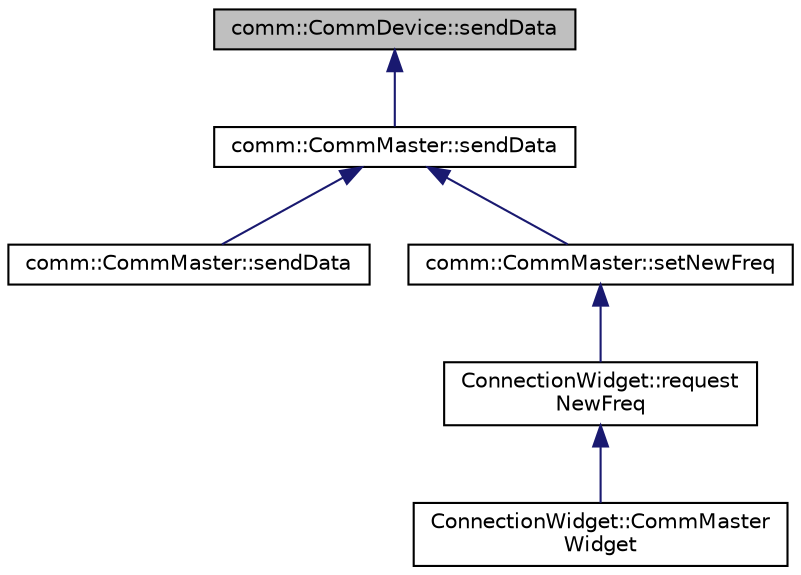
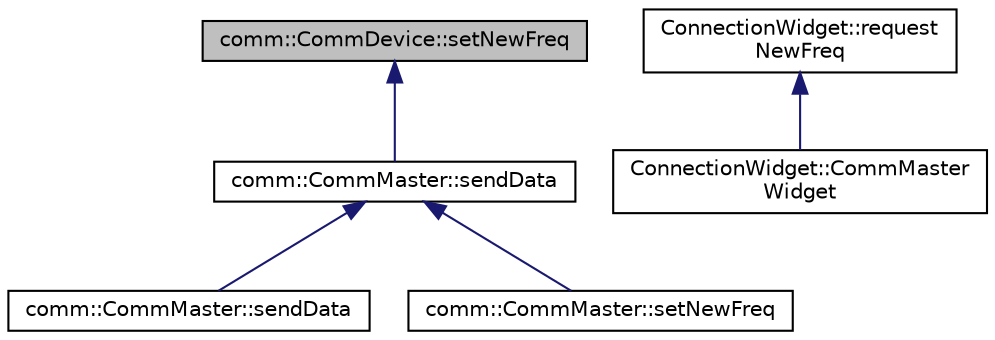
(395, 29) -> (395, 41)
(601, 334) -> none
